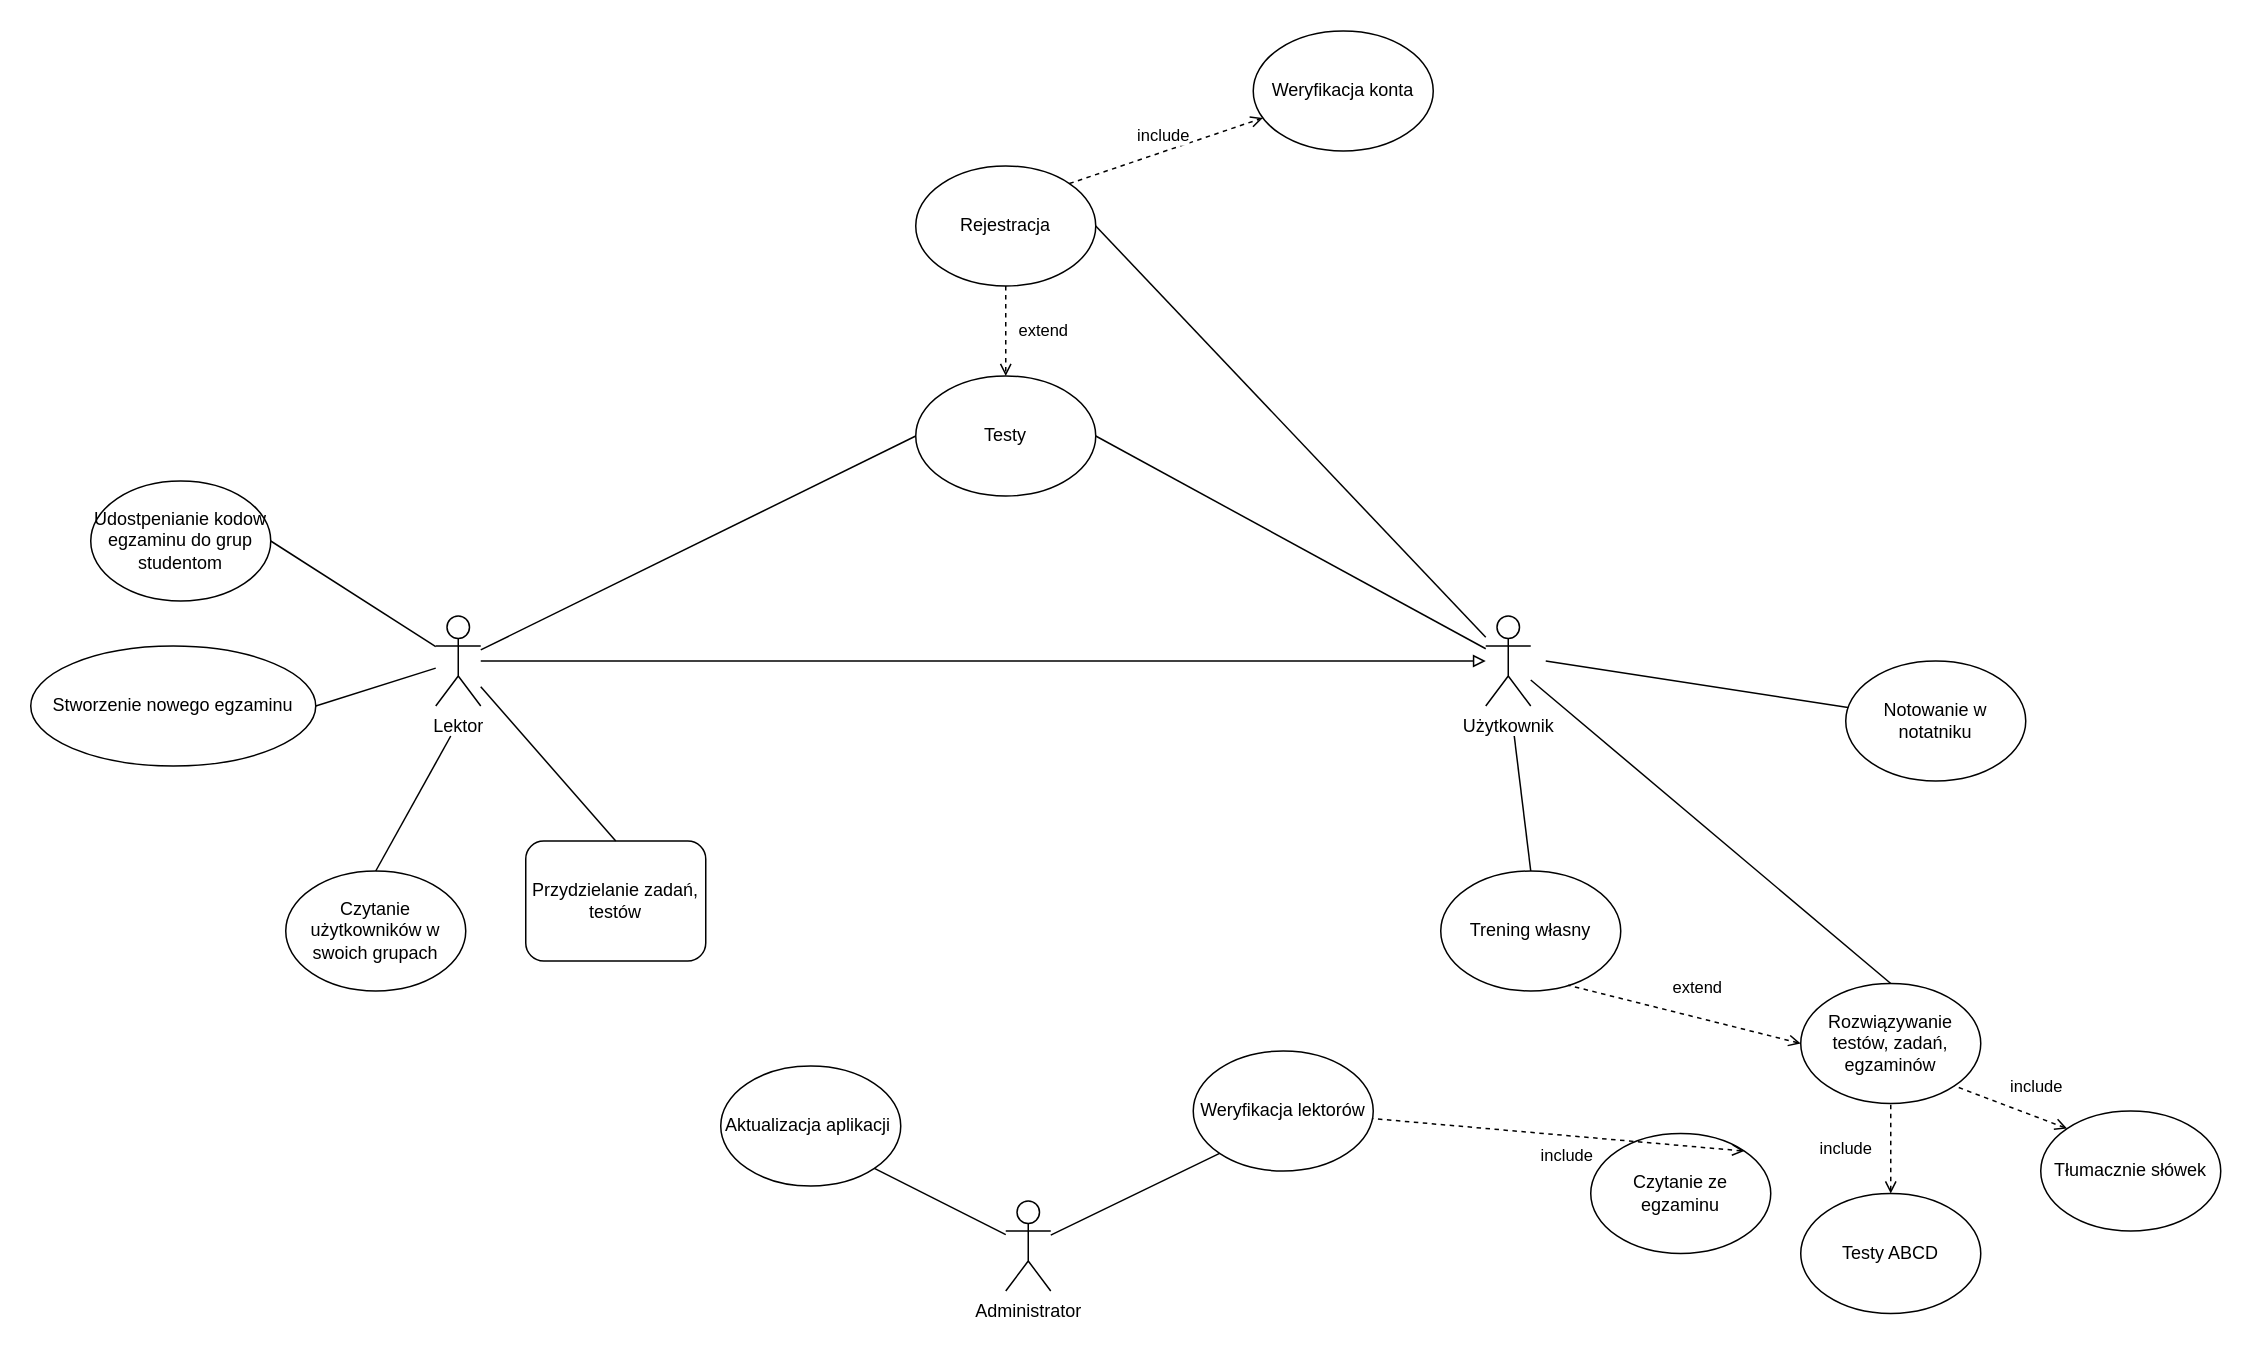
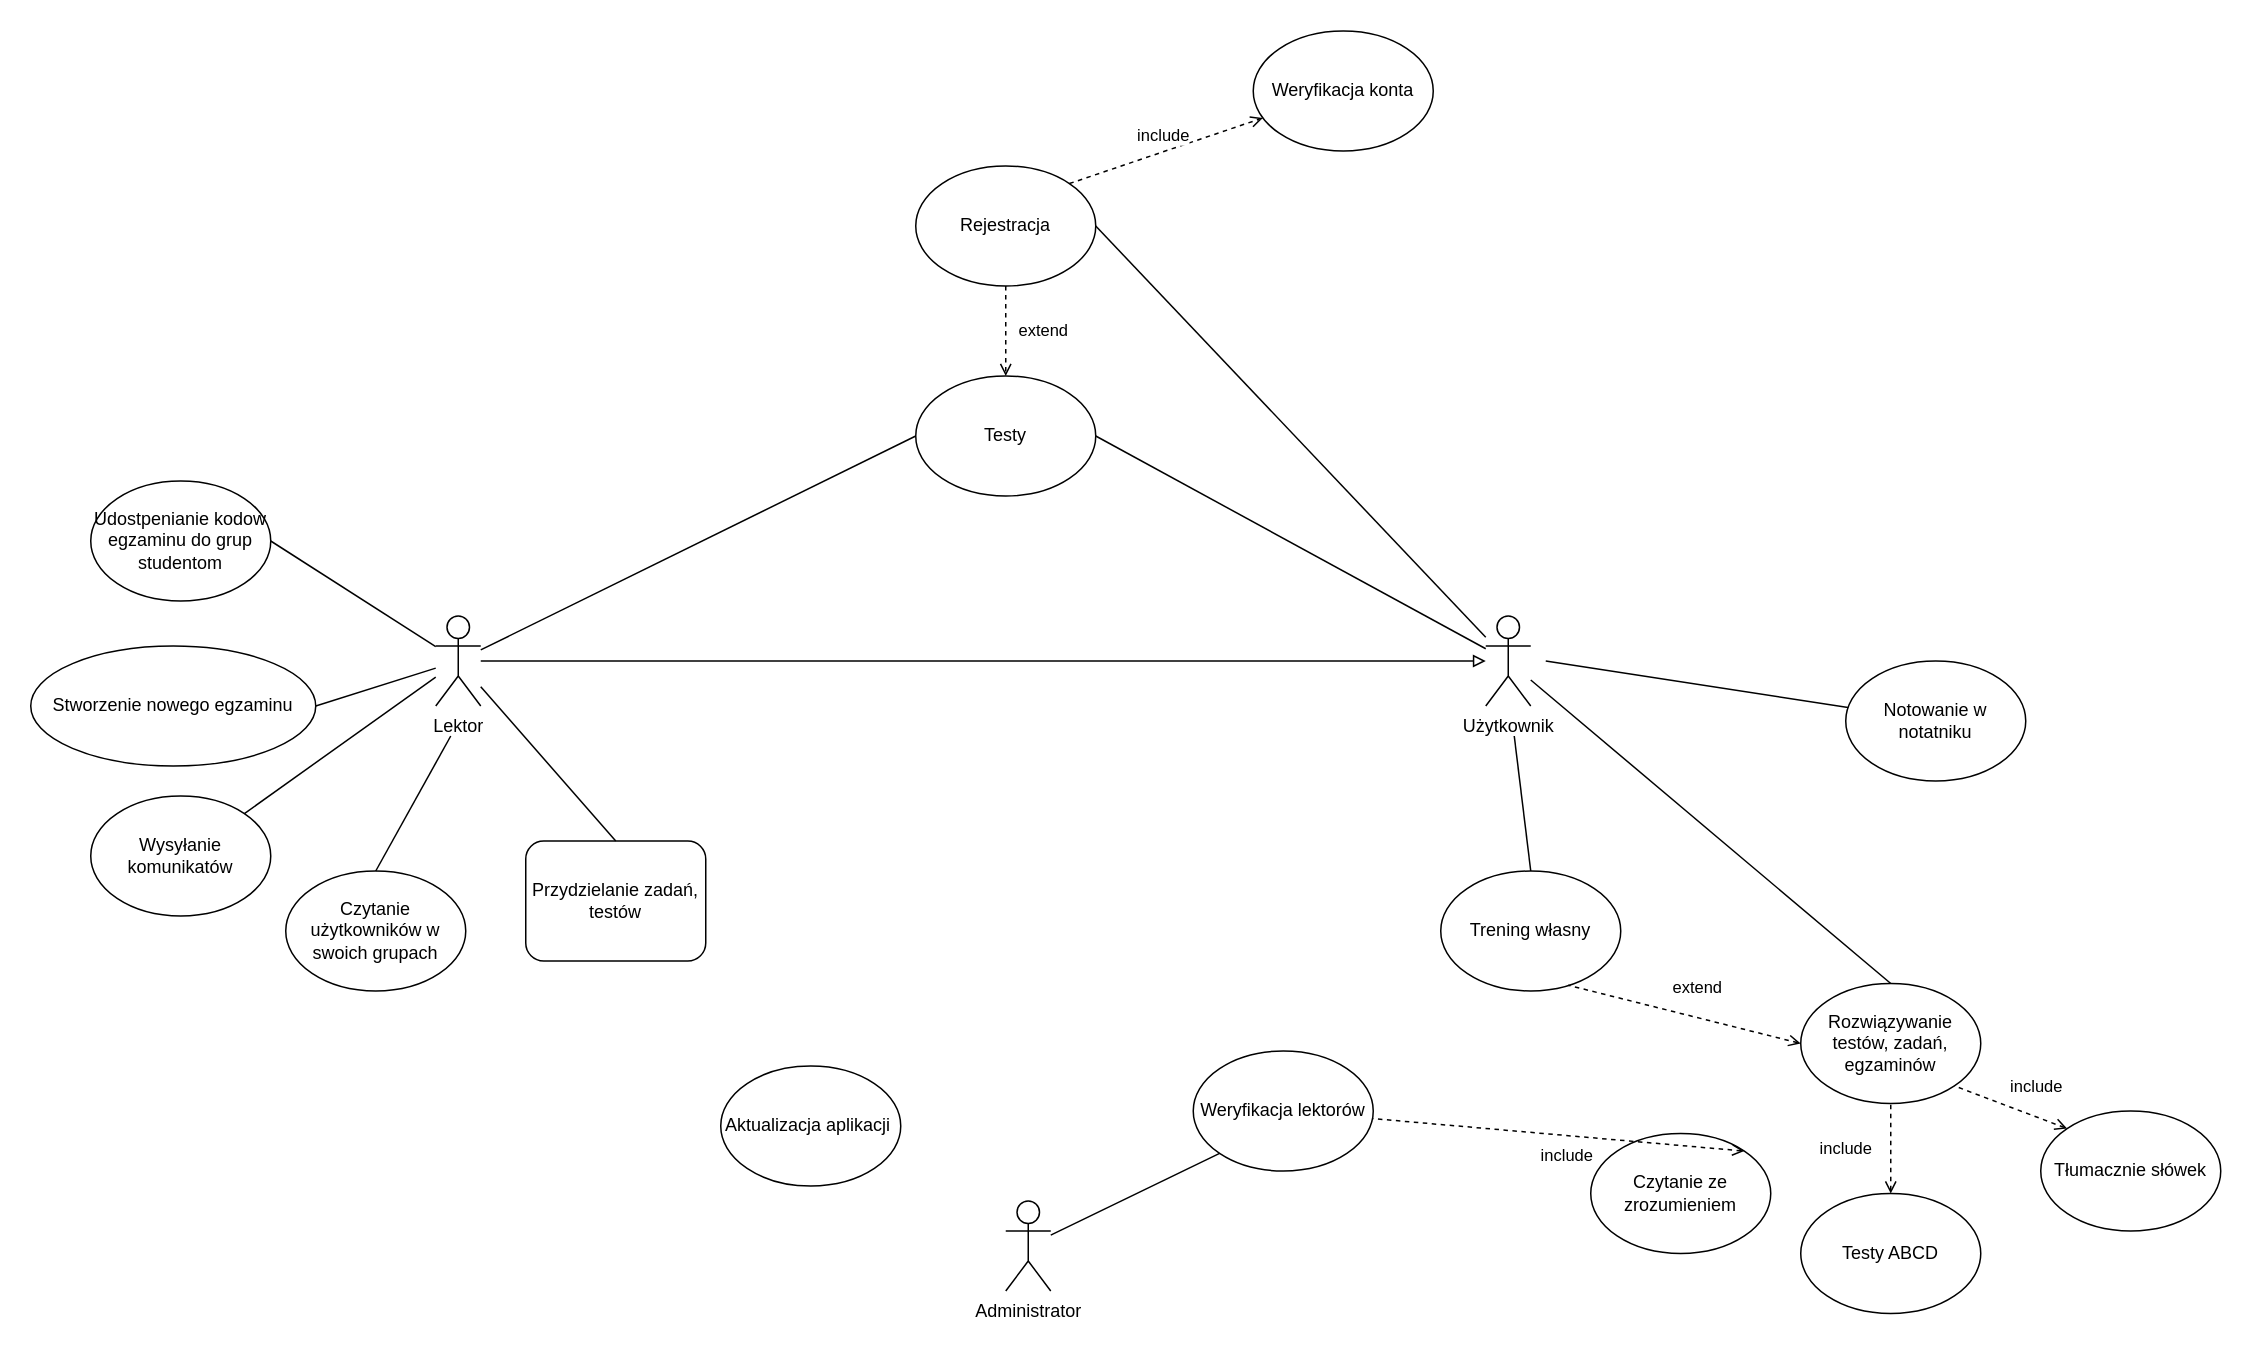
none -> (340, 745)
none -> (181, 856)
(1681, 1193) -> (1681, 1193)
(941, 1202) -> none
